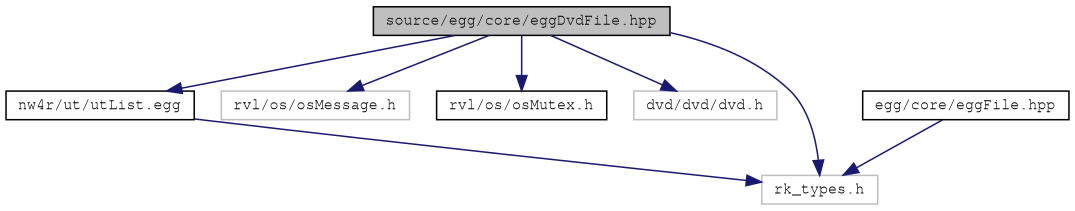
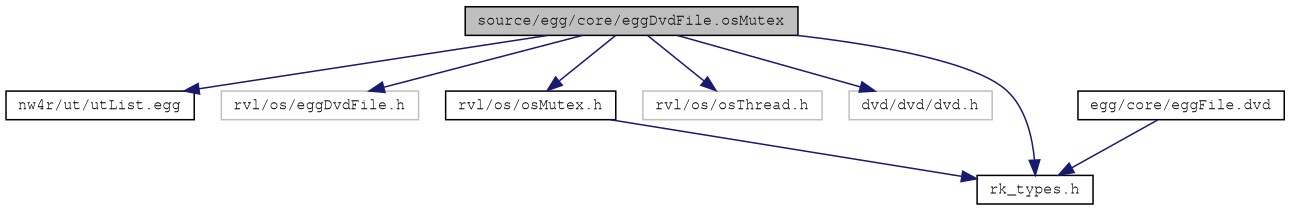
(522, 21) -> (632, 21)
(315, 105) -> (320, 105)
none -> (732, 105)
(966, 105) -> (1181, 105)
(470, 151) -> (786, 148)
(820, 190) -> (1035, 190)
